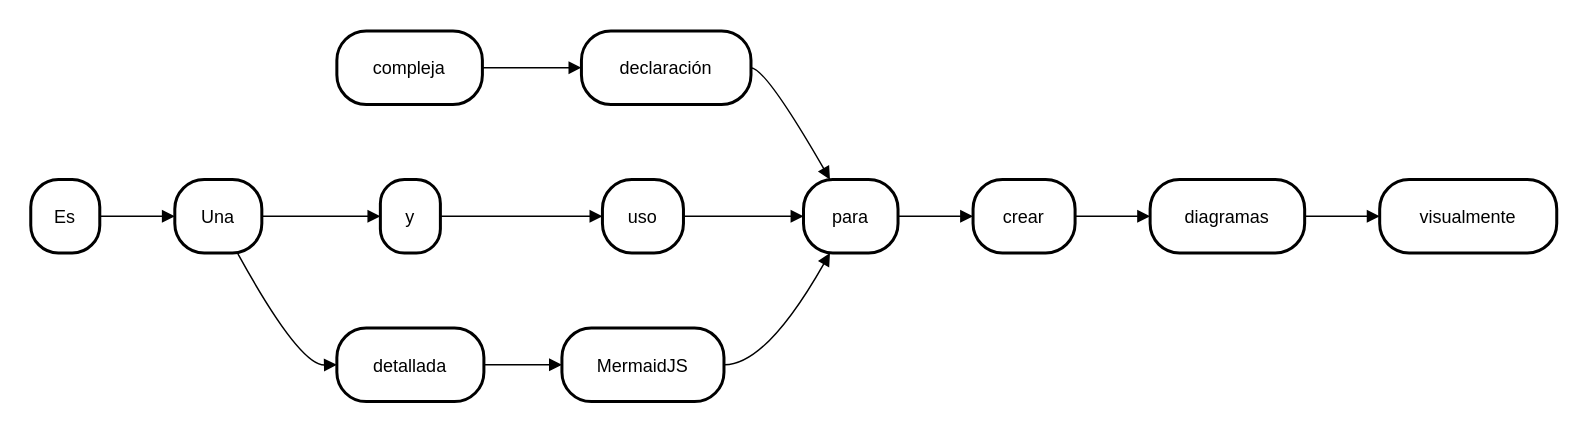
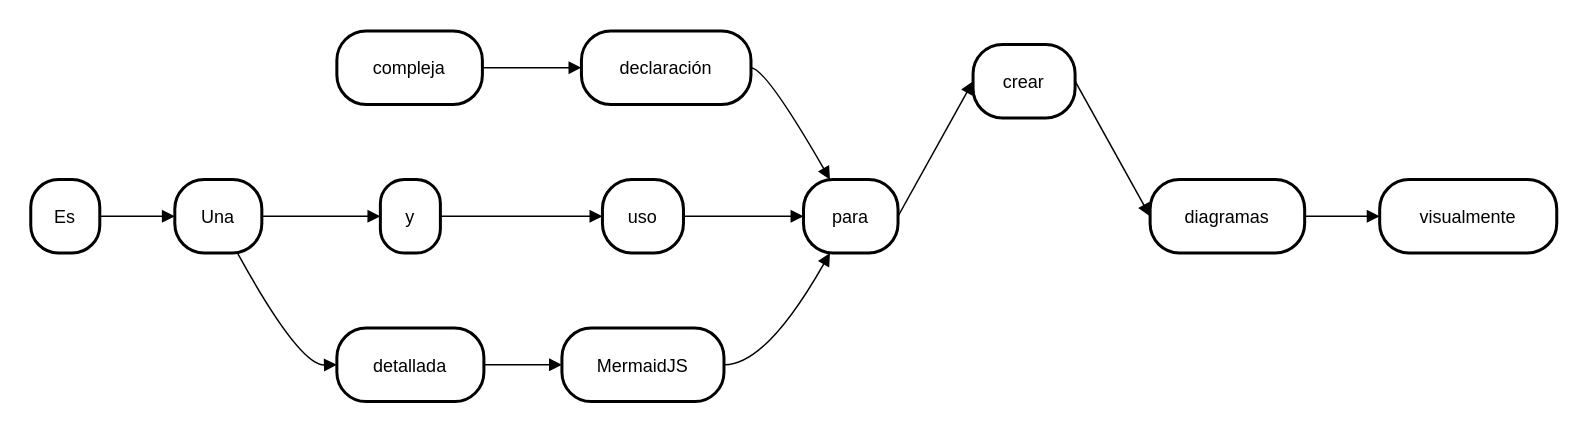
(1024, 216) -> (1024, 81)
